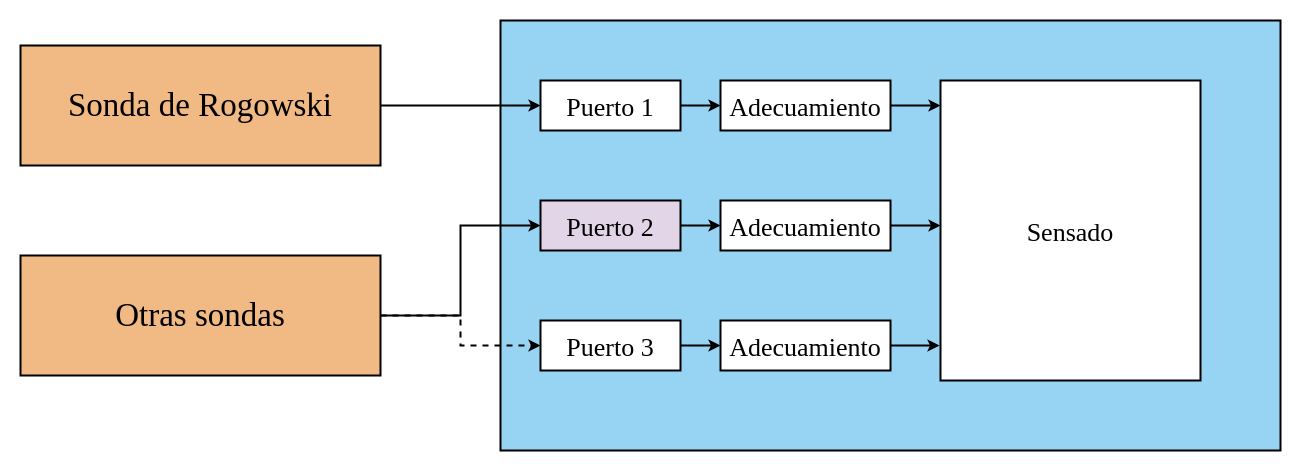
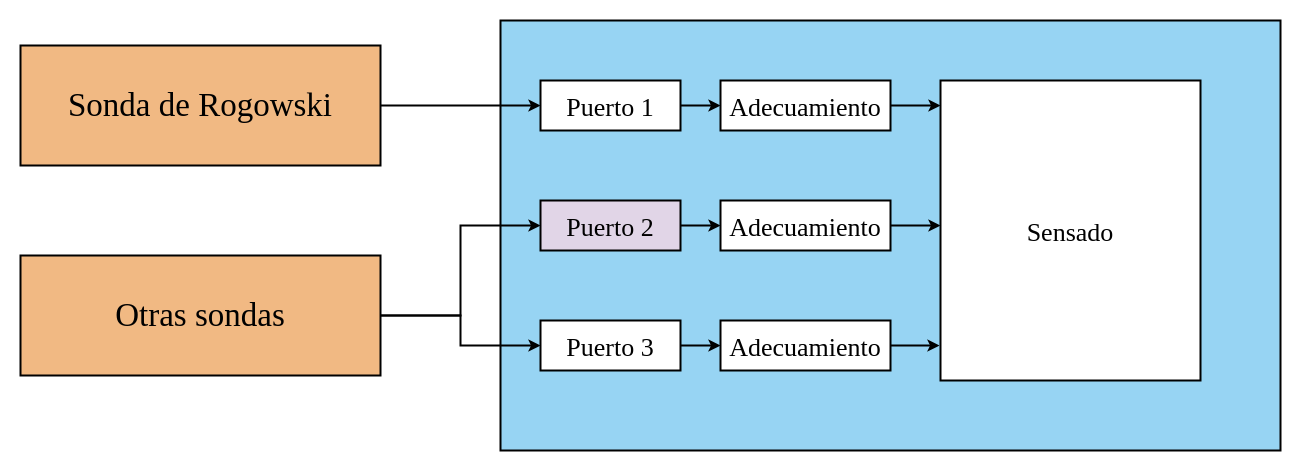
(482, 346) -> (482, 346)
